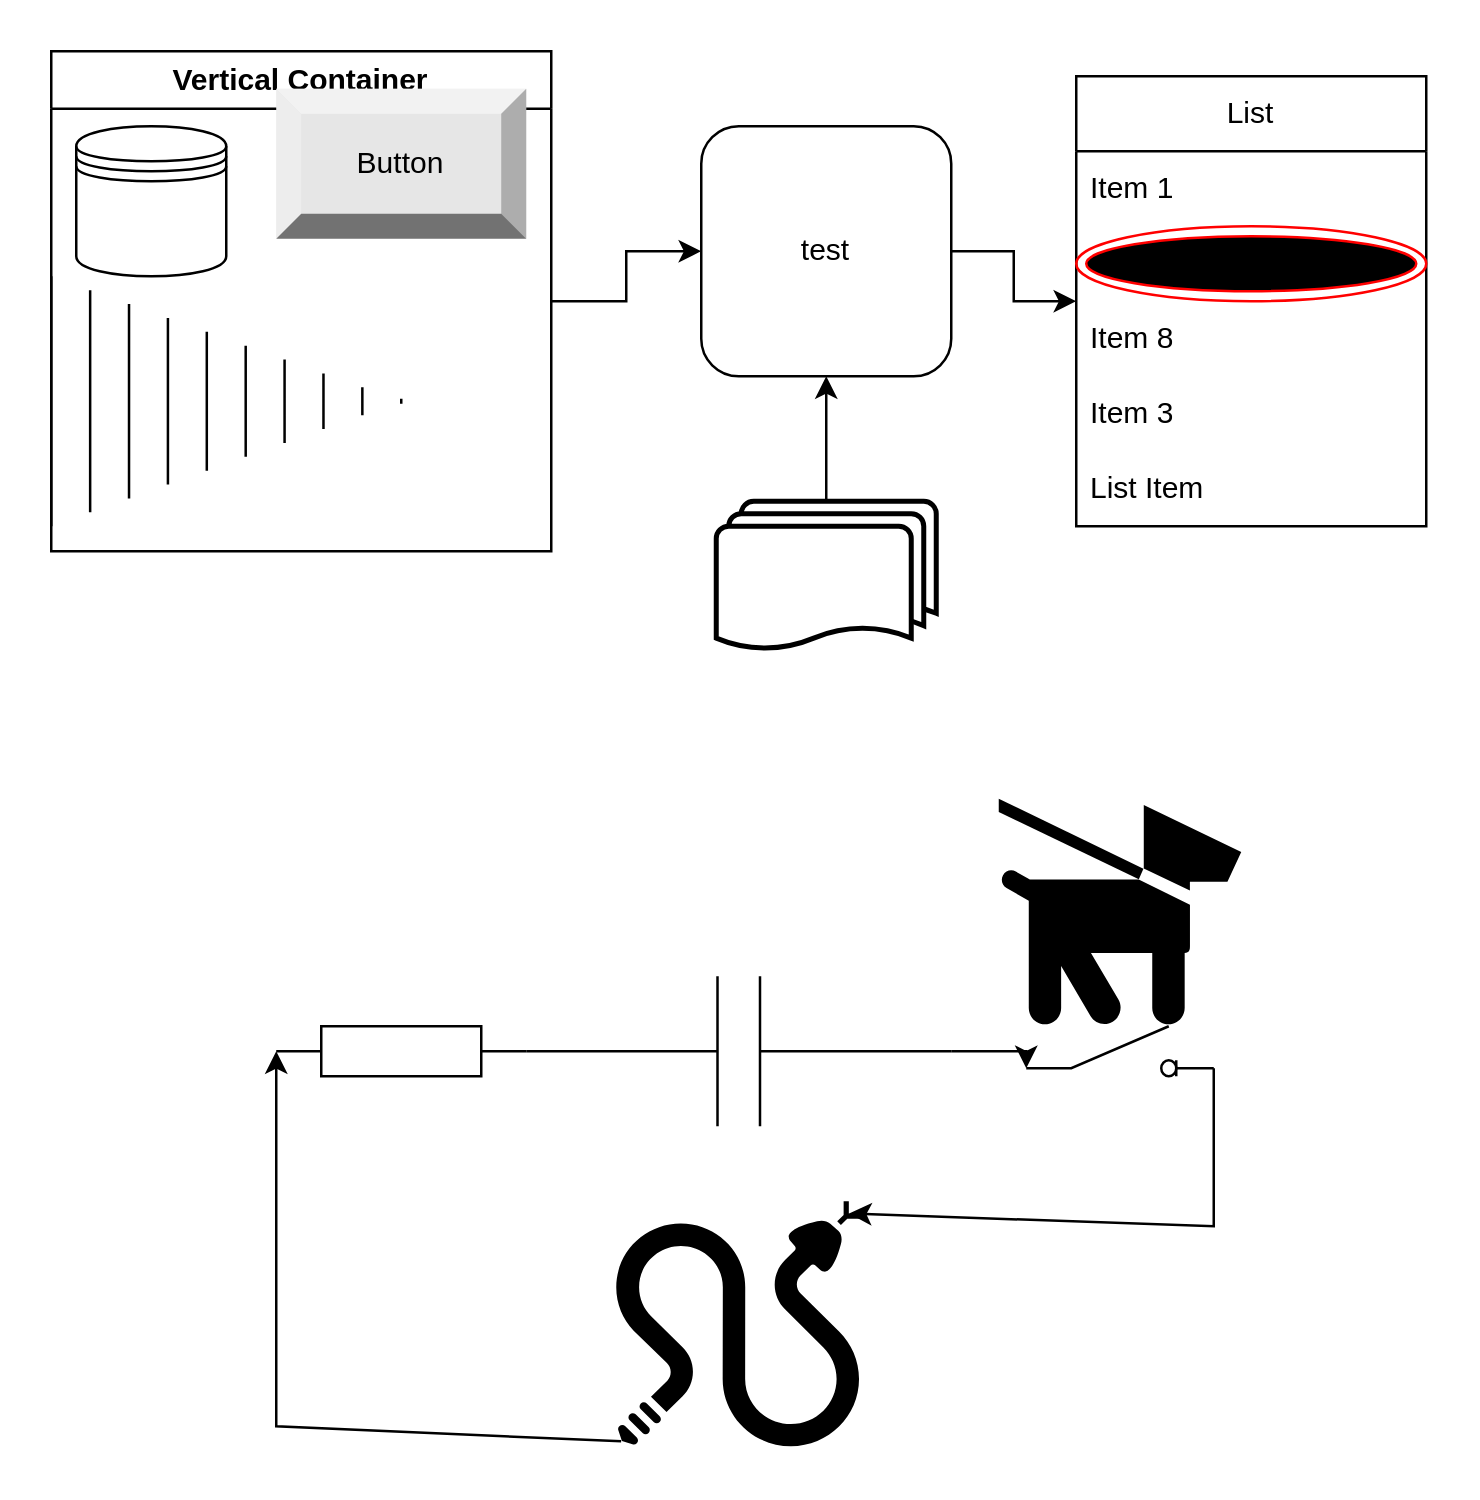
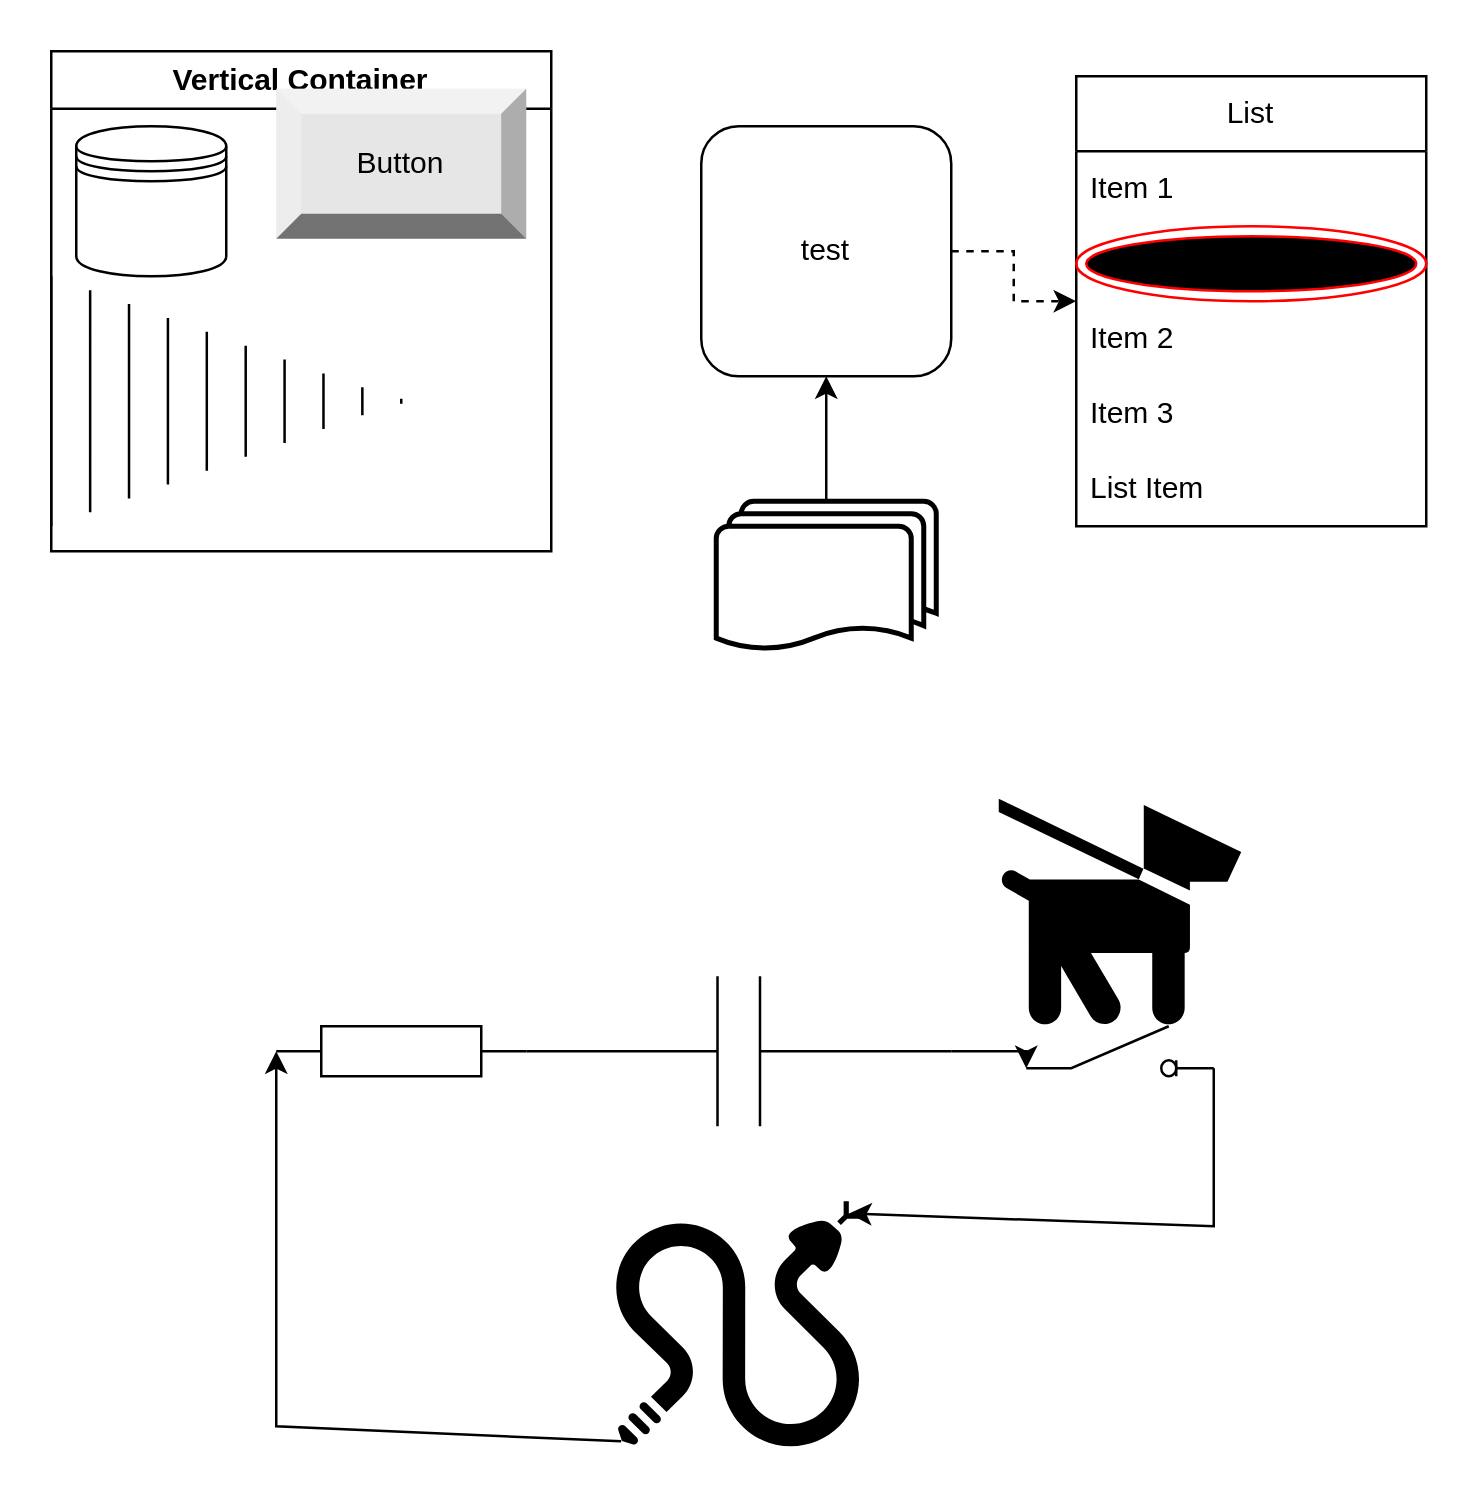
(1014, 265) -> (1014, 265)
(626, 282) -> none
(1138, 339) -> (1138, 339)
